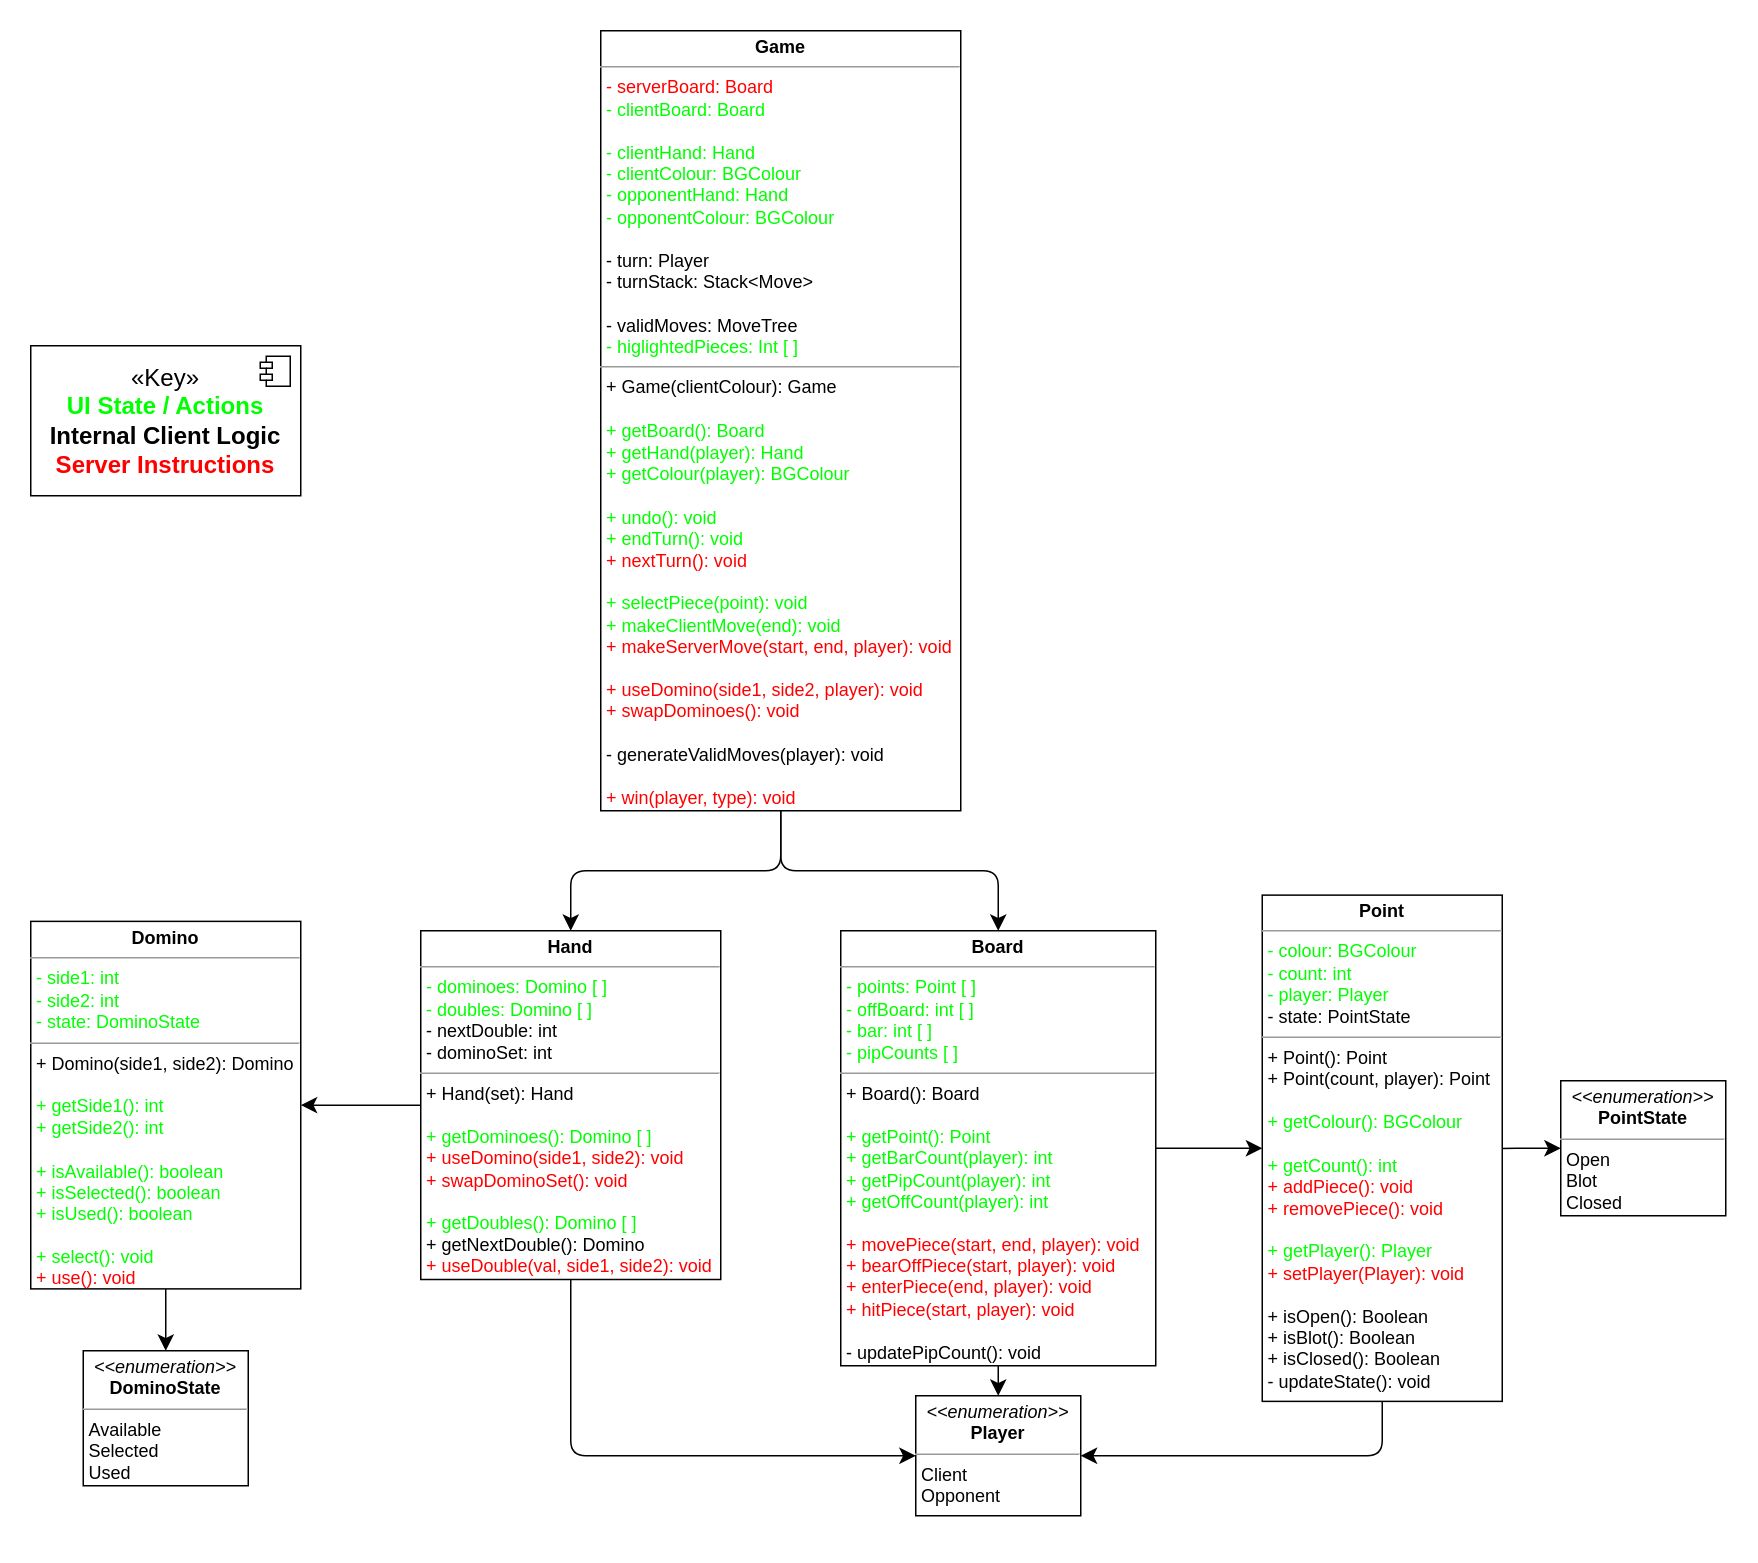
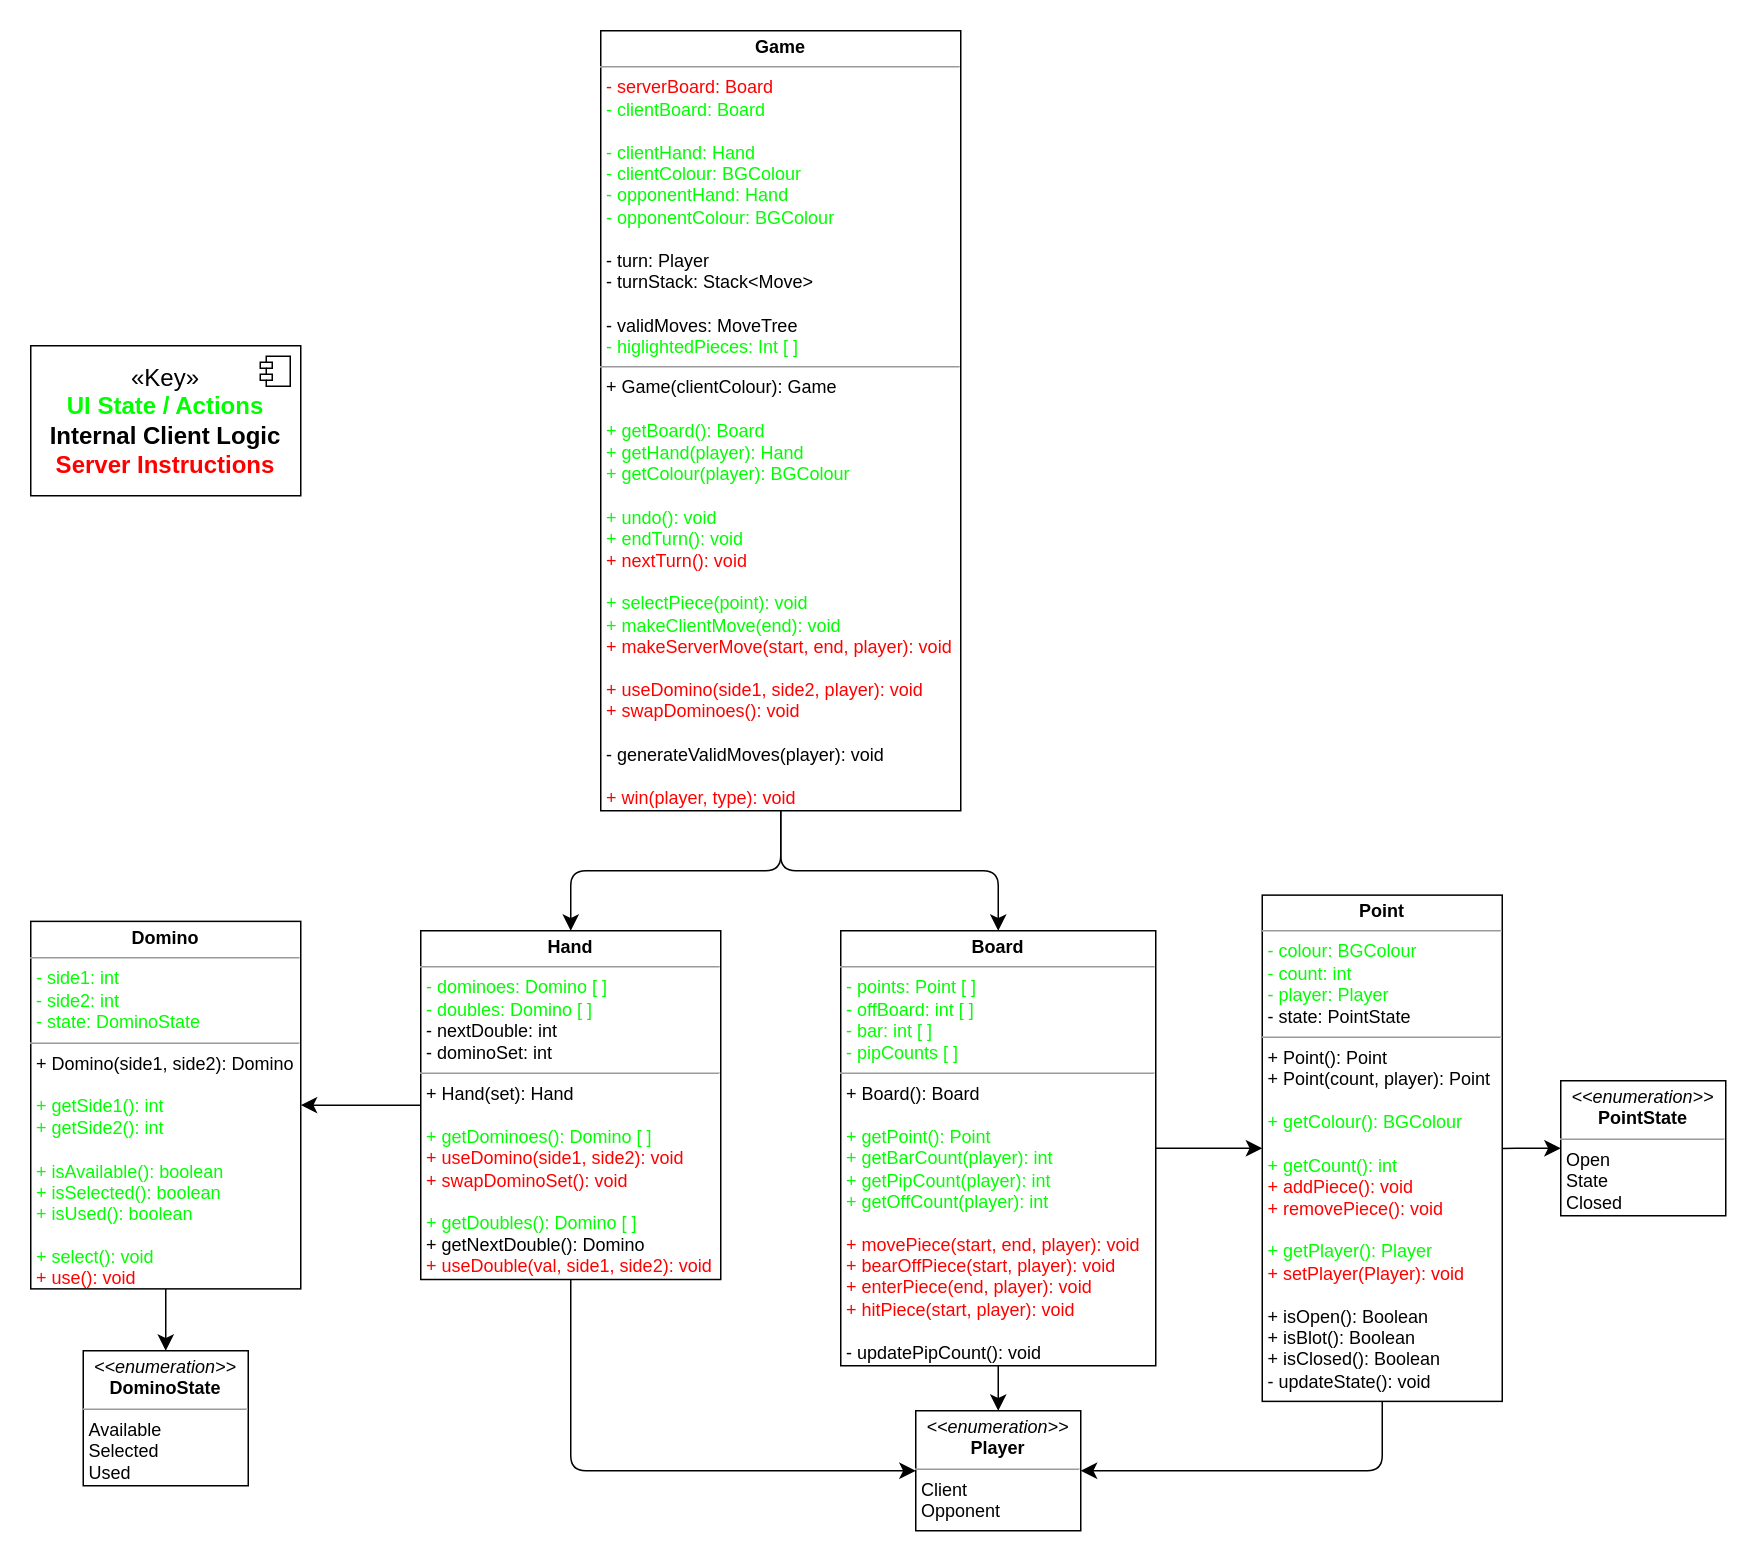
(1634, 1135) -> (1634, 1135)
(998, 1456) -> (998, 1471)
